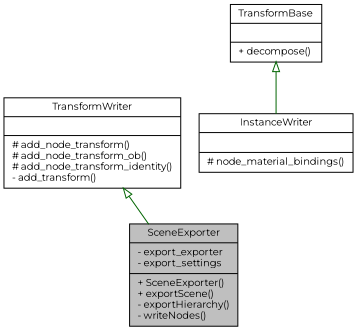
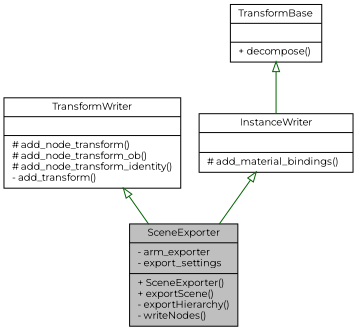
(276, 162) -> (273, 162)
none -> (235, 202)
(180, 252) -> (174, 252)
